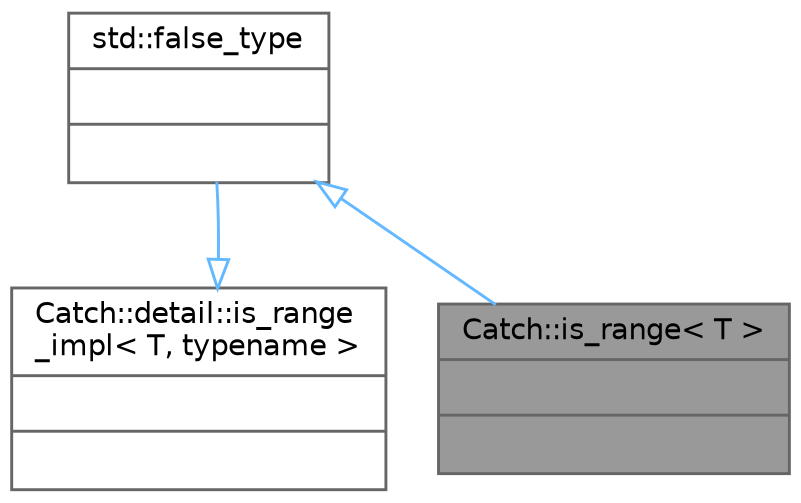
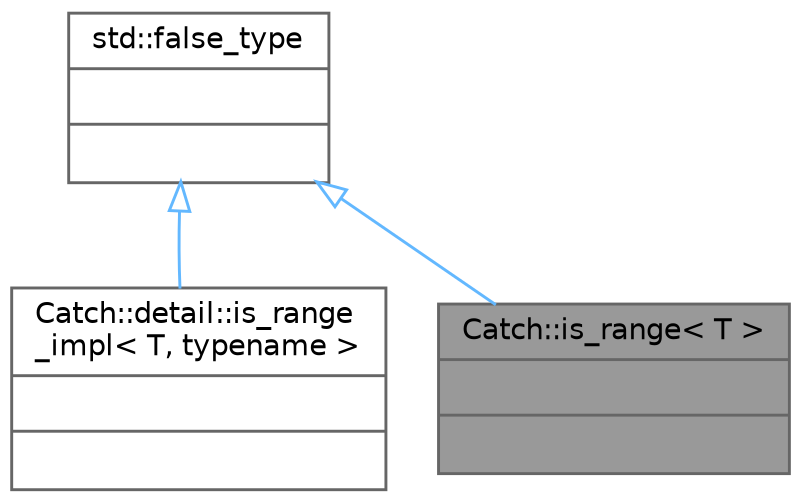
(218, 221) -> (179, 250)
